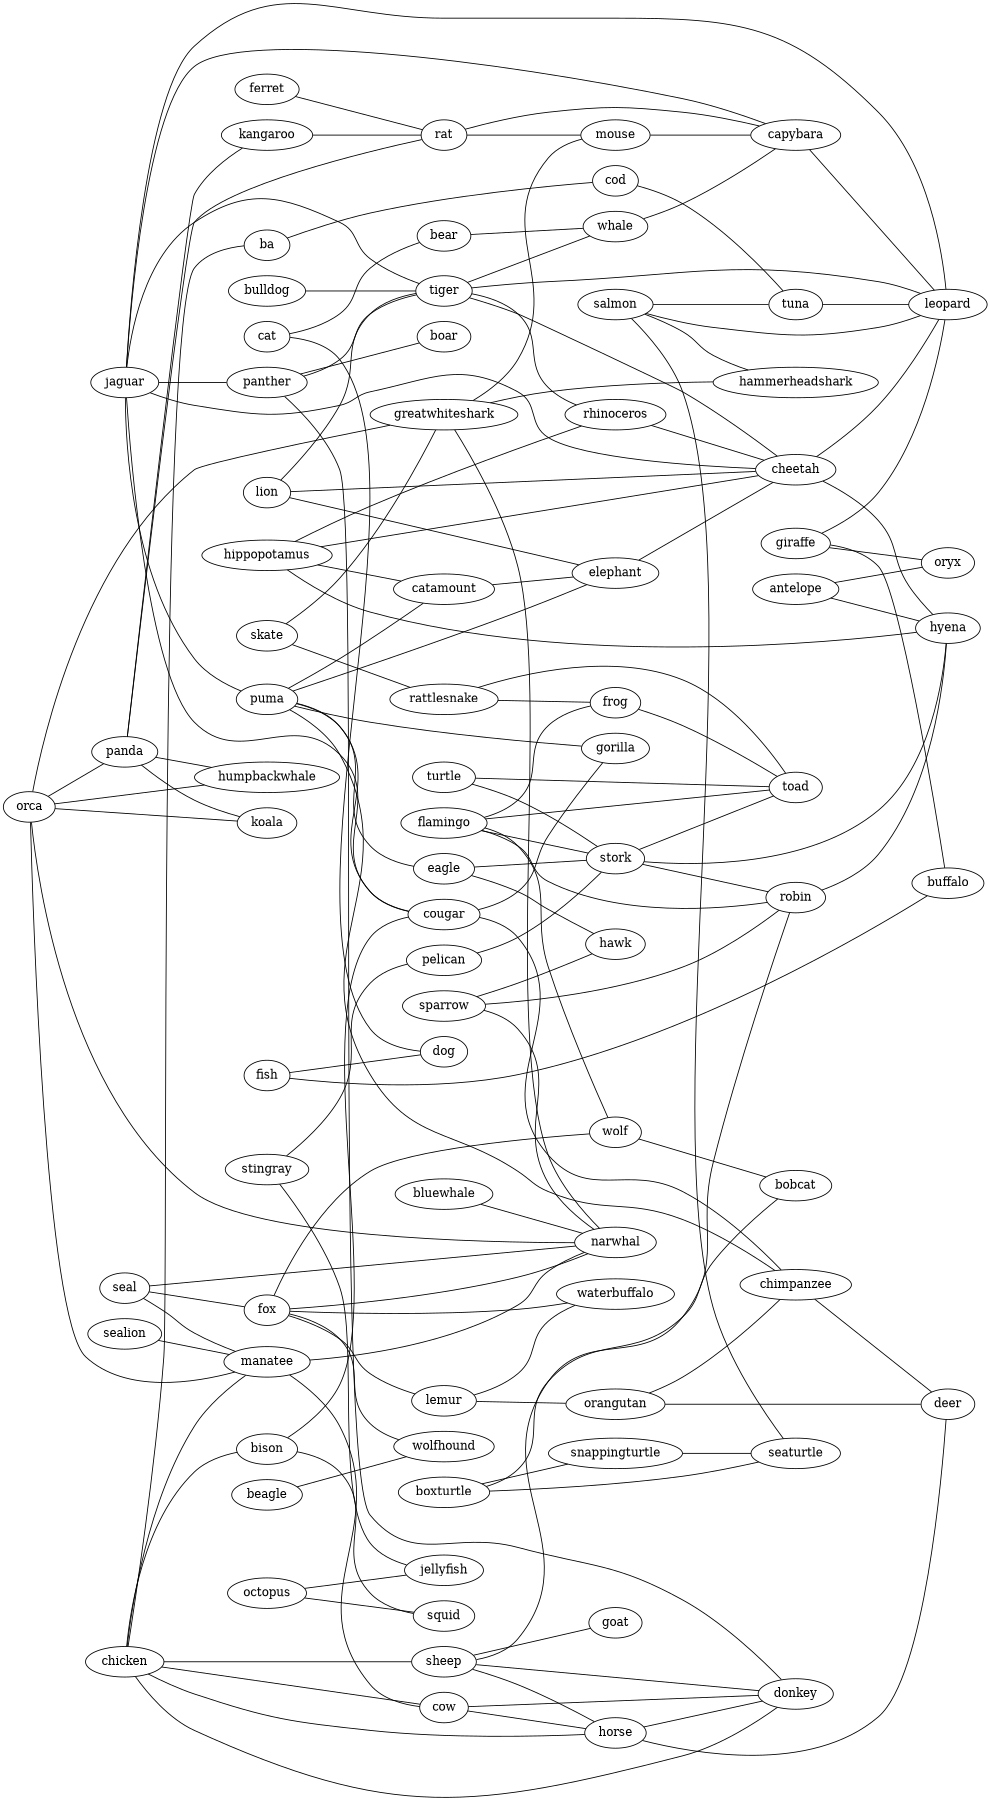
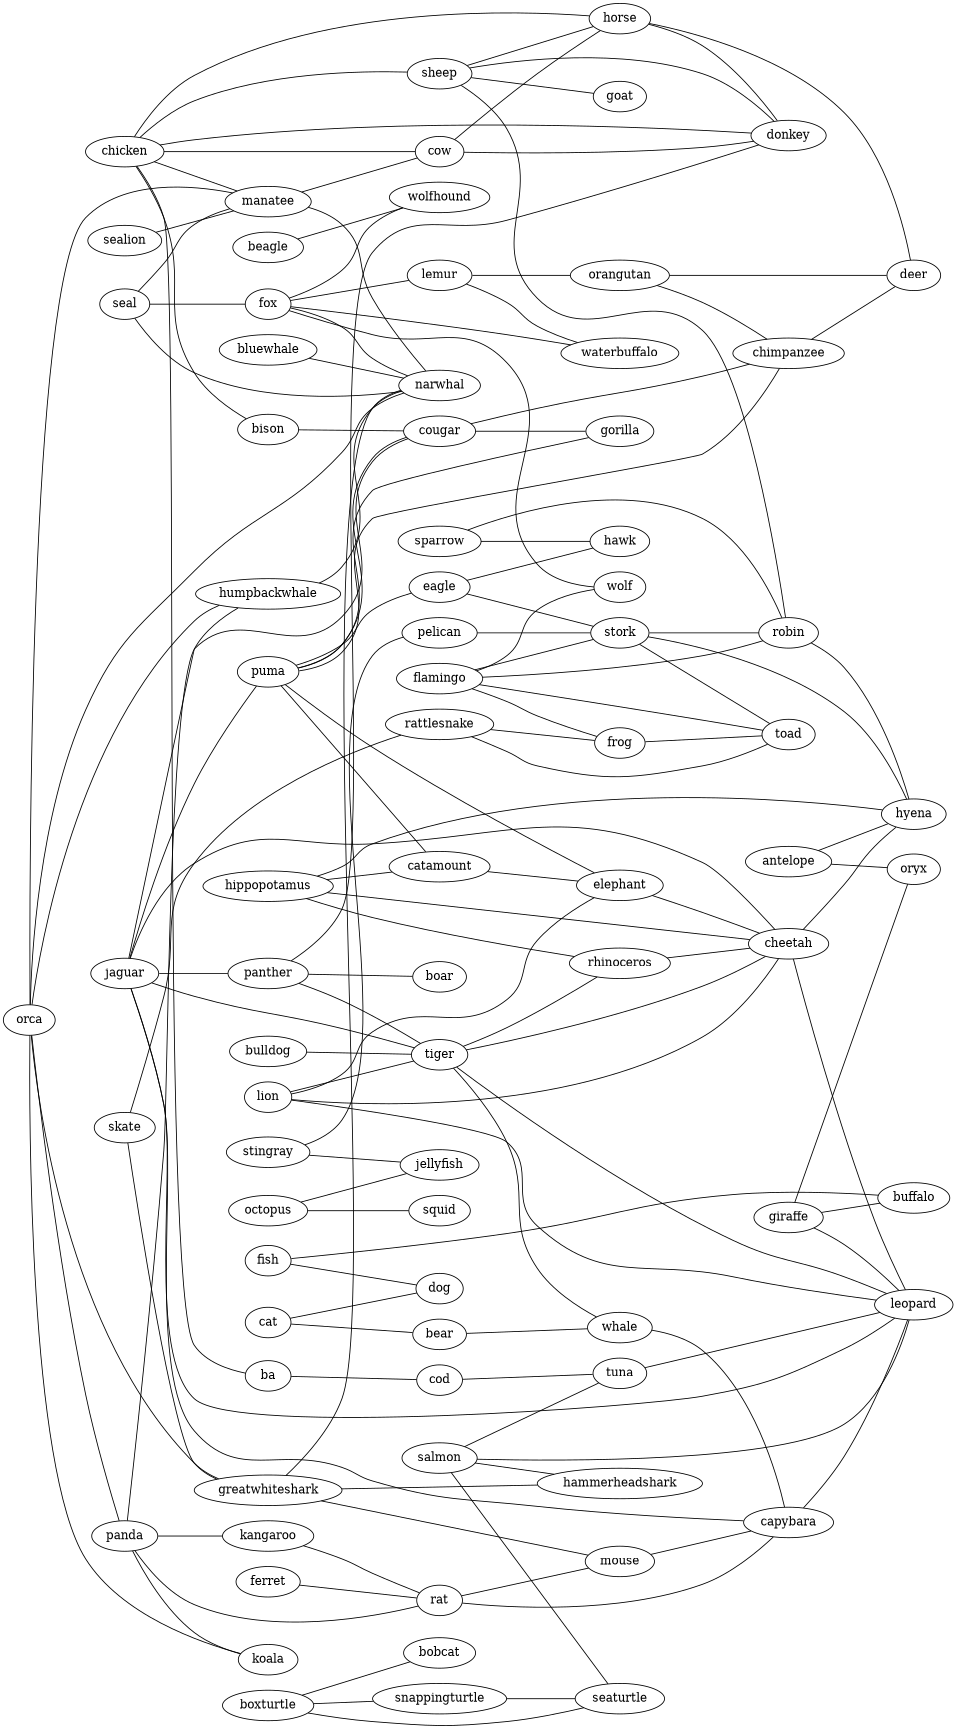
(444, 777) -> none
(536, 1124) -> (357, 485)
(702, 1158) -> none
none -> (553, 1238)
(354, 1555) -> none
